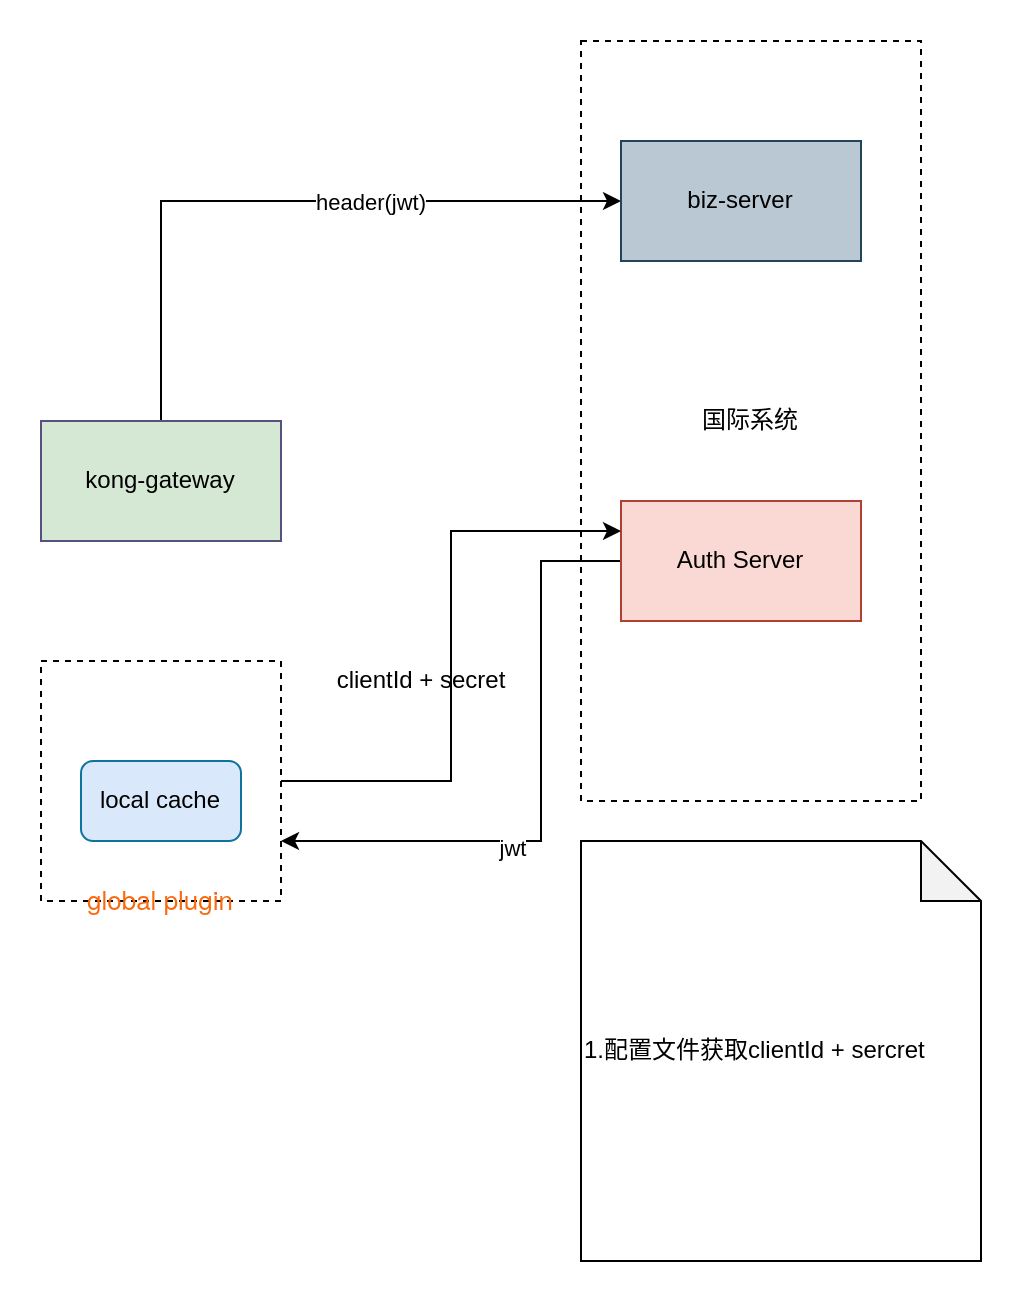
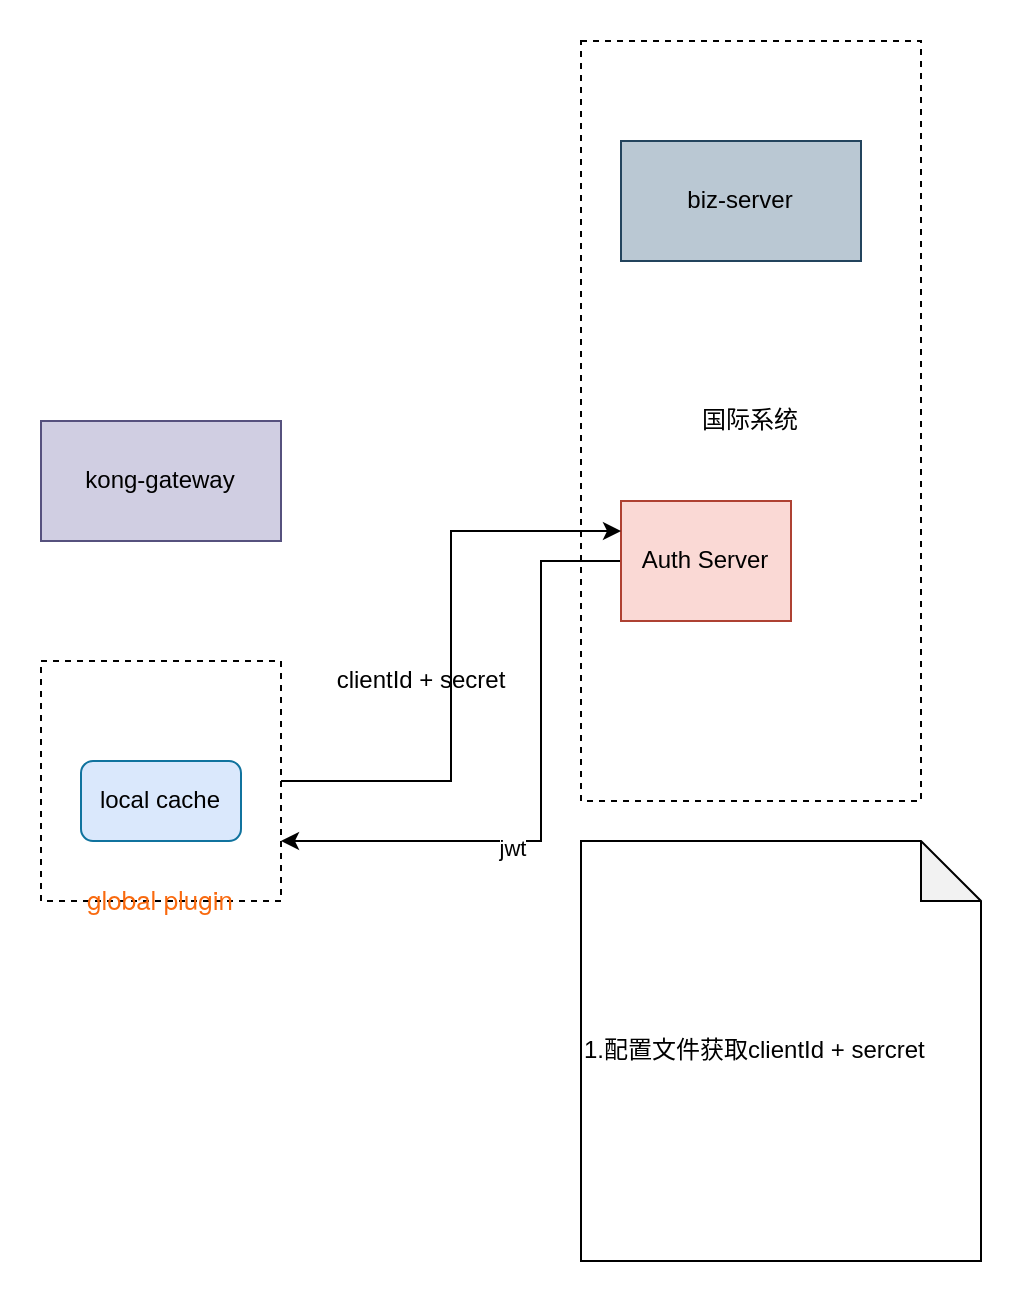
(274, 201) -> none
(161, 481) -> (161, 481)
(741, 561) -> (706, 561)
